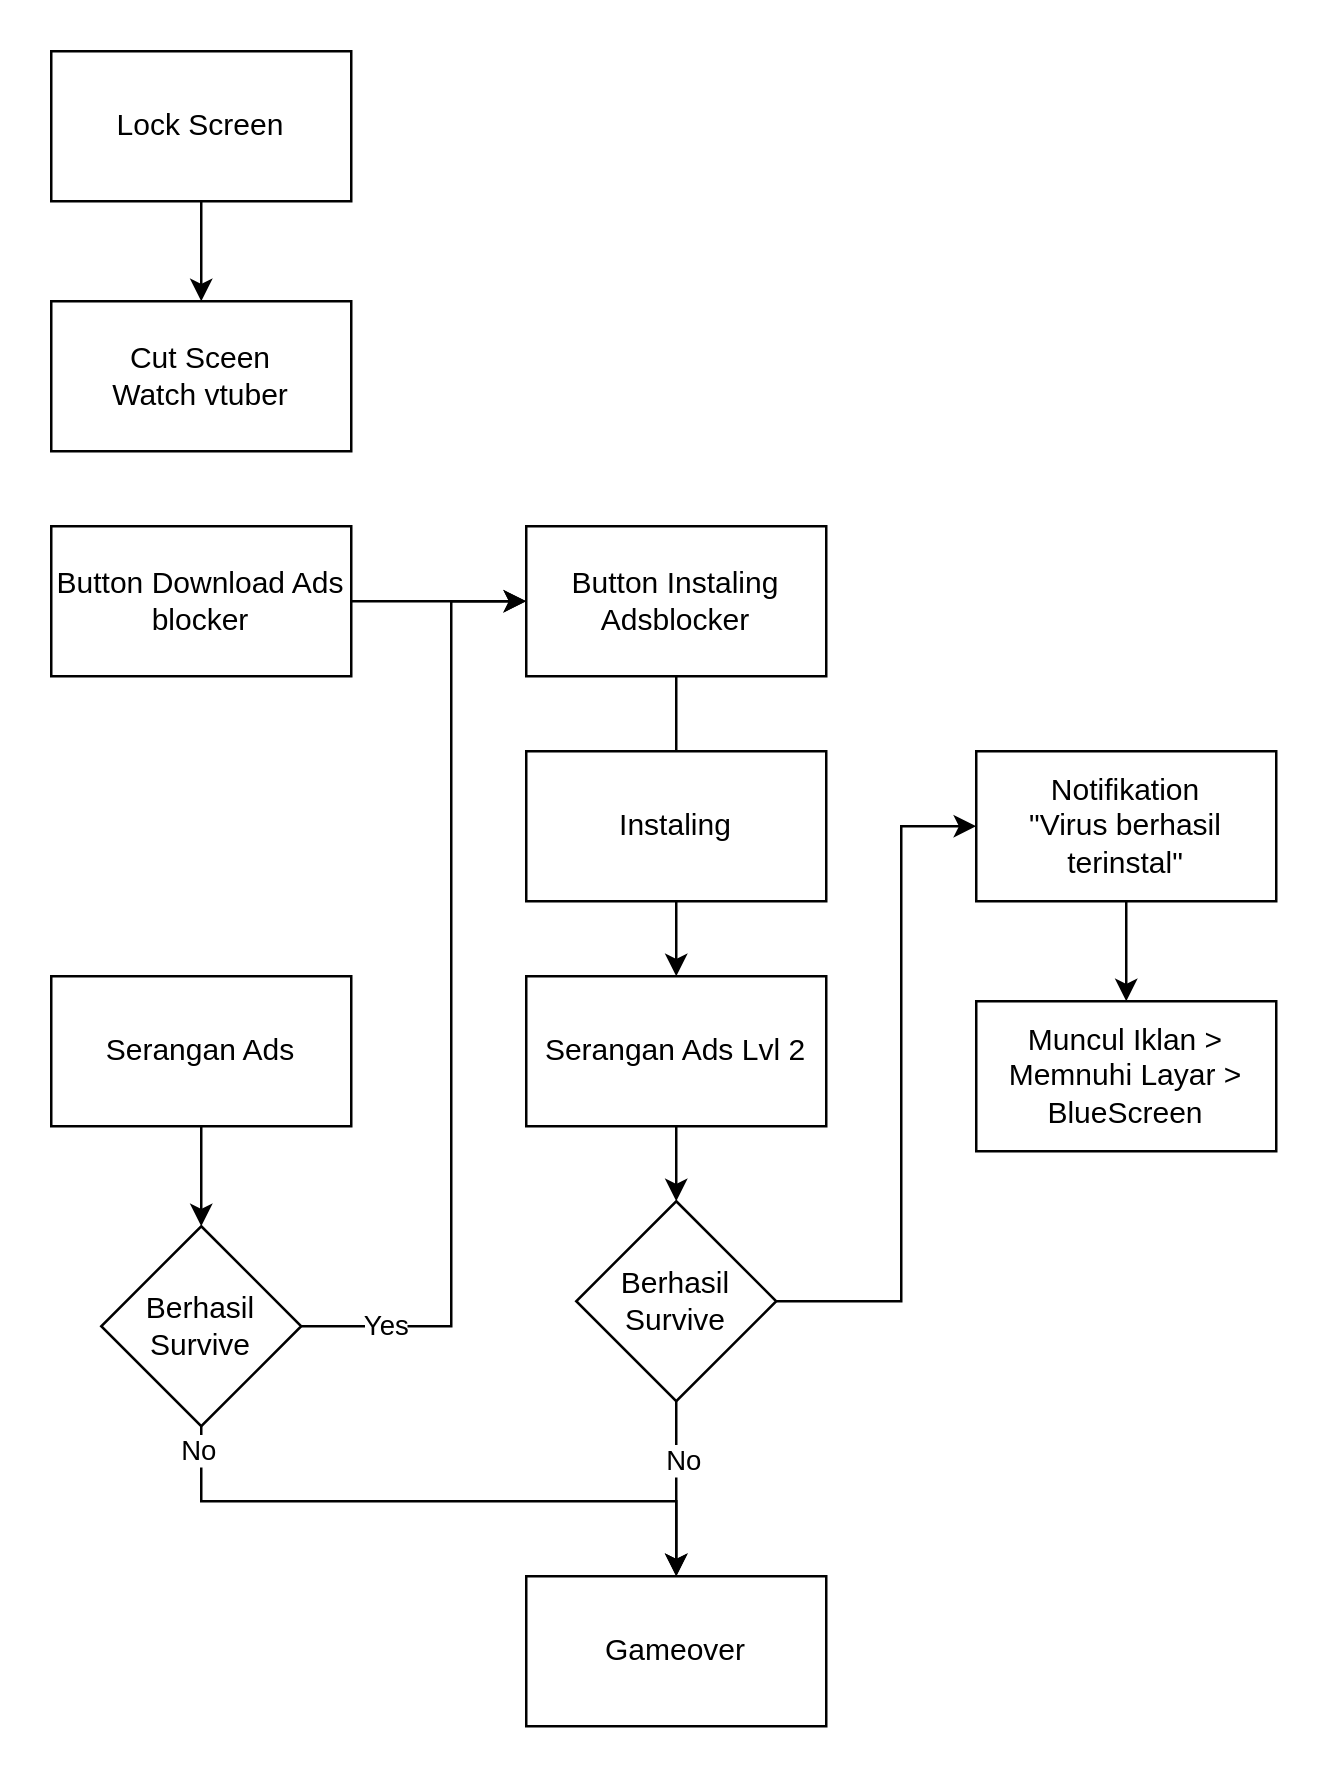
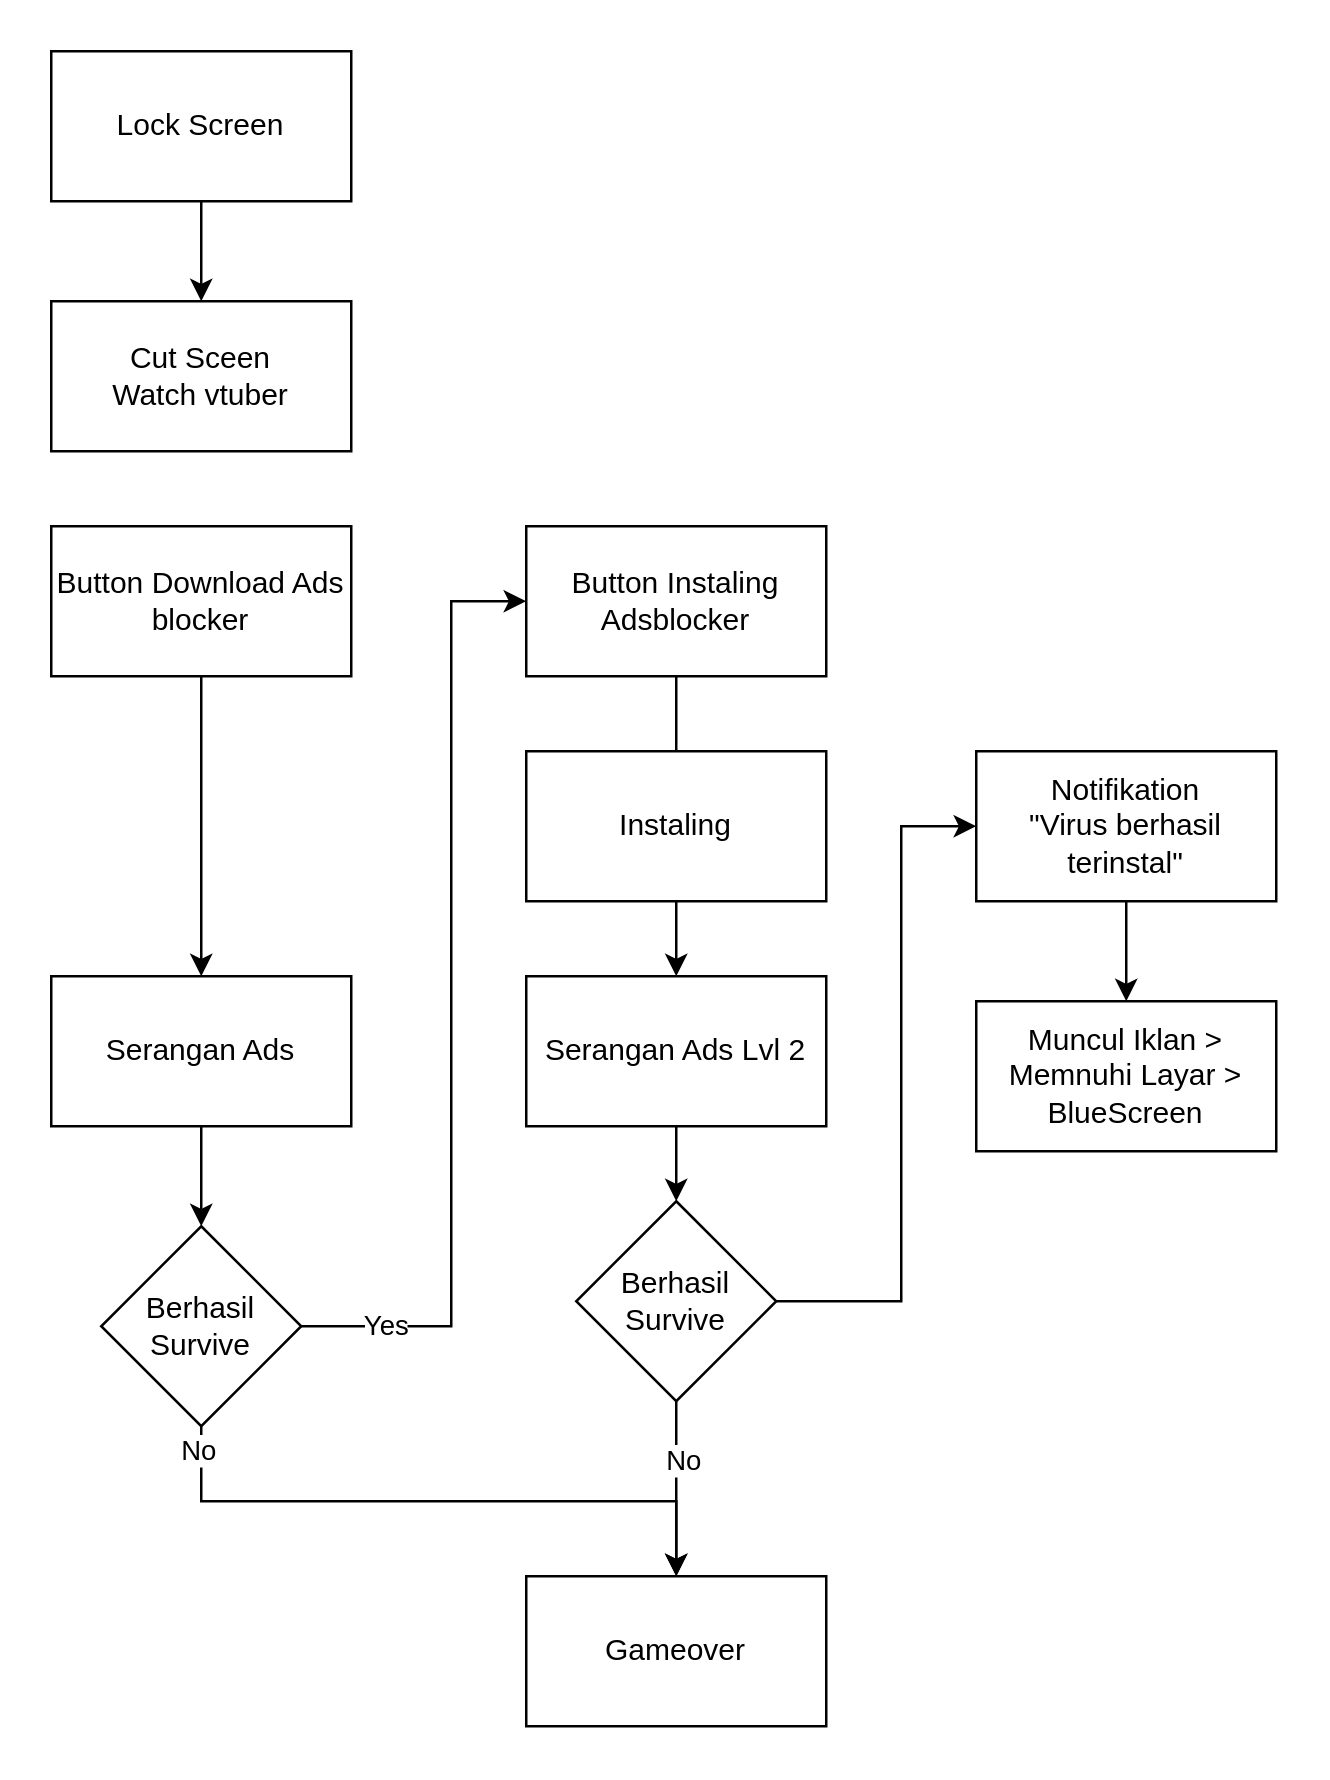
(398, 601) -> (201, 818)
